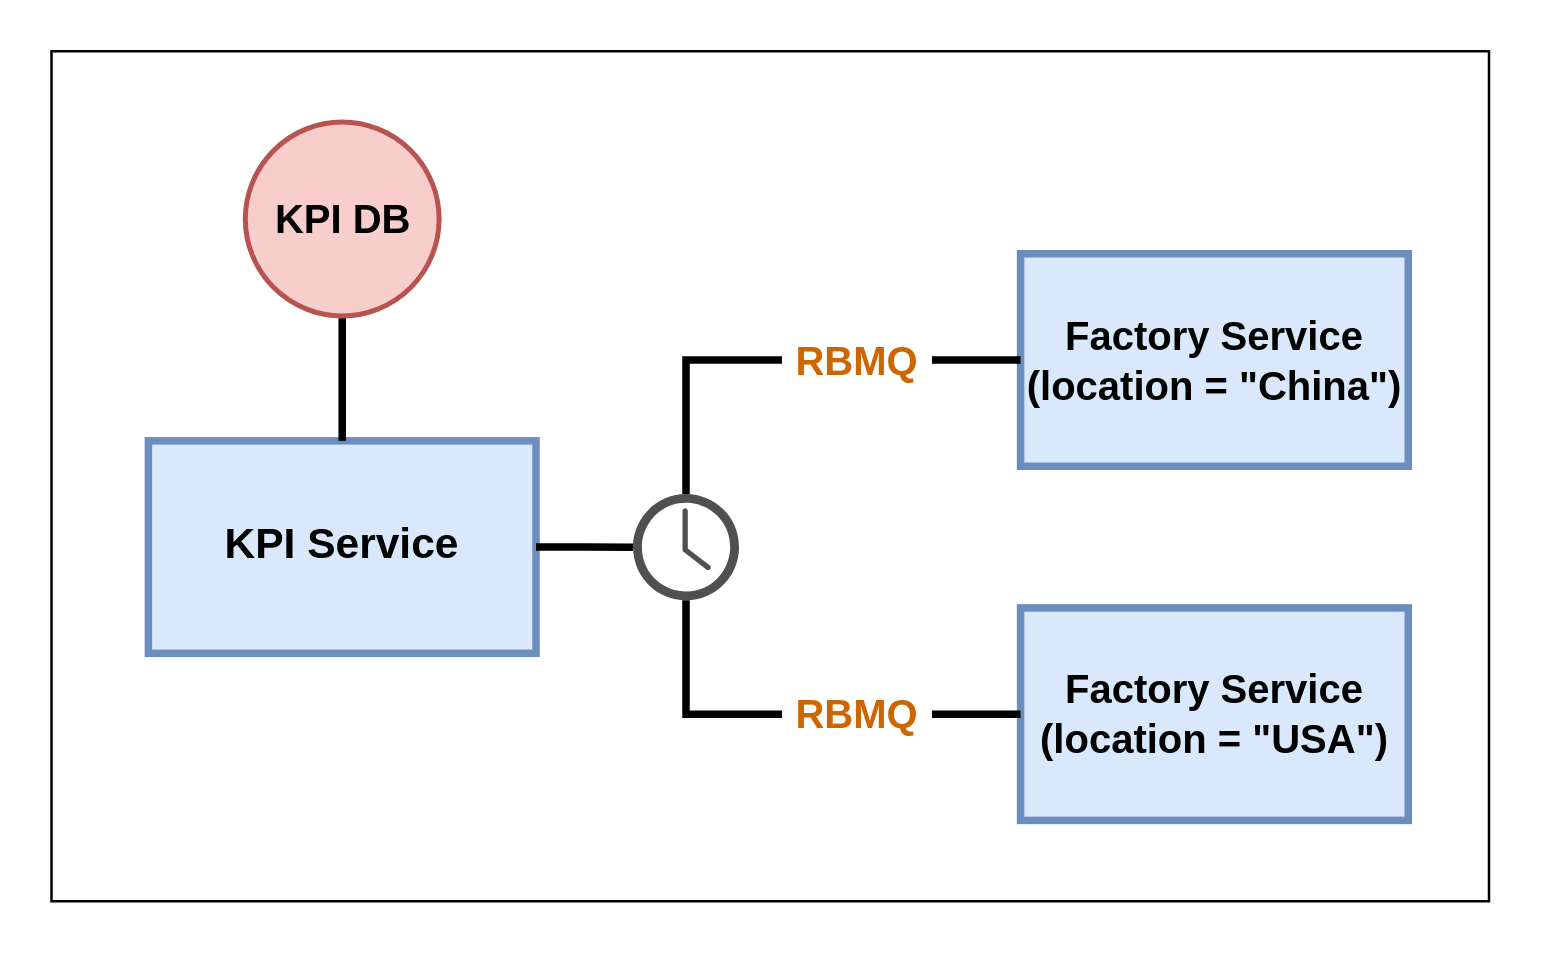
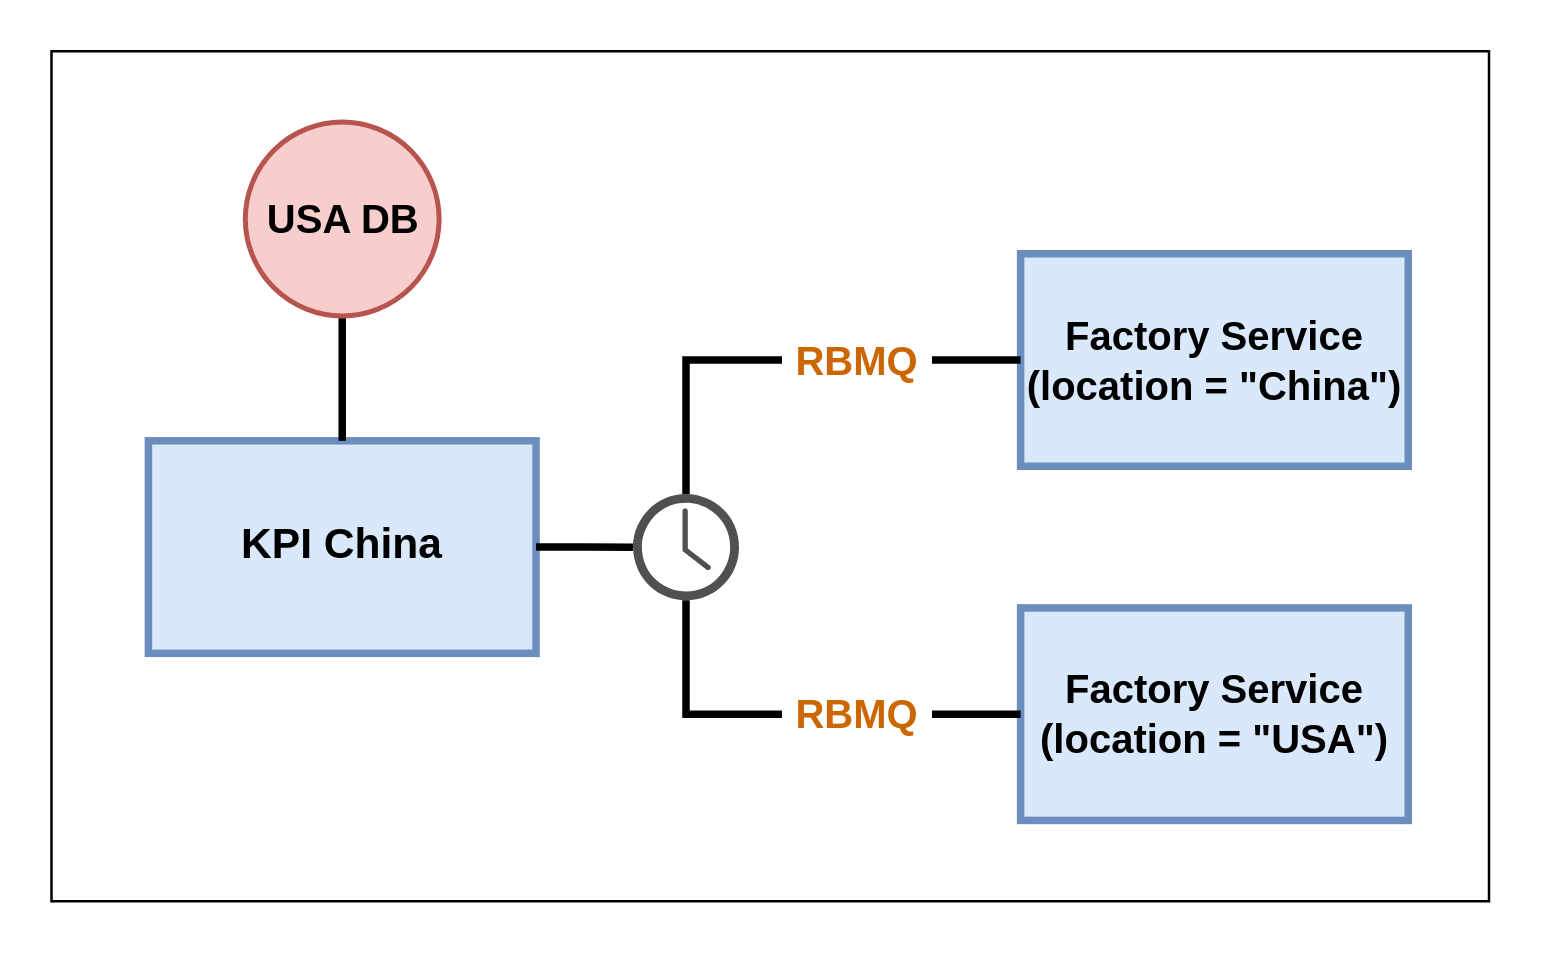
(344, 219) -> (344, 219)
(343, 546) -> (343, 546)
